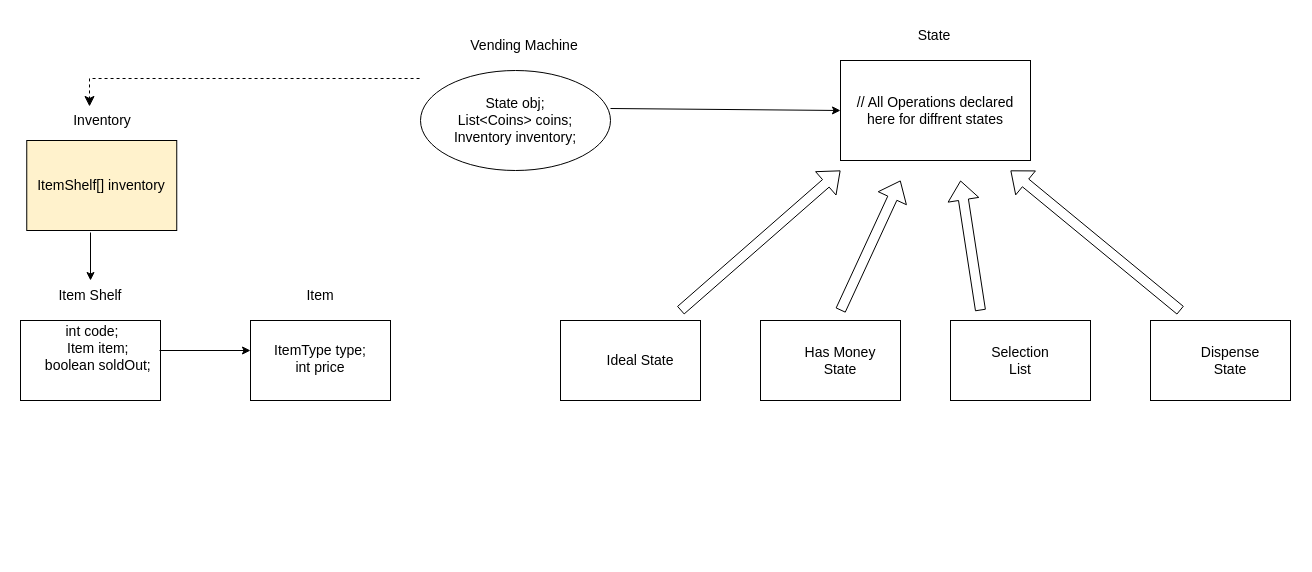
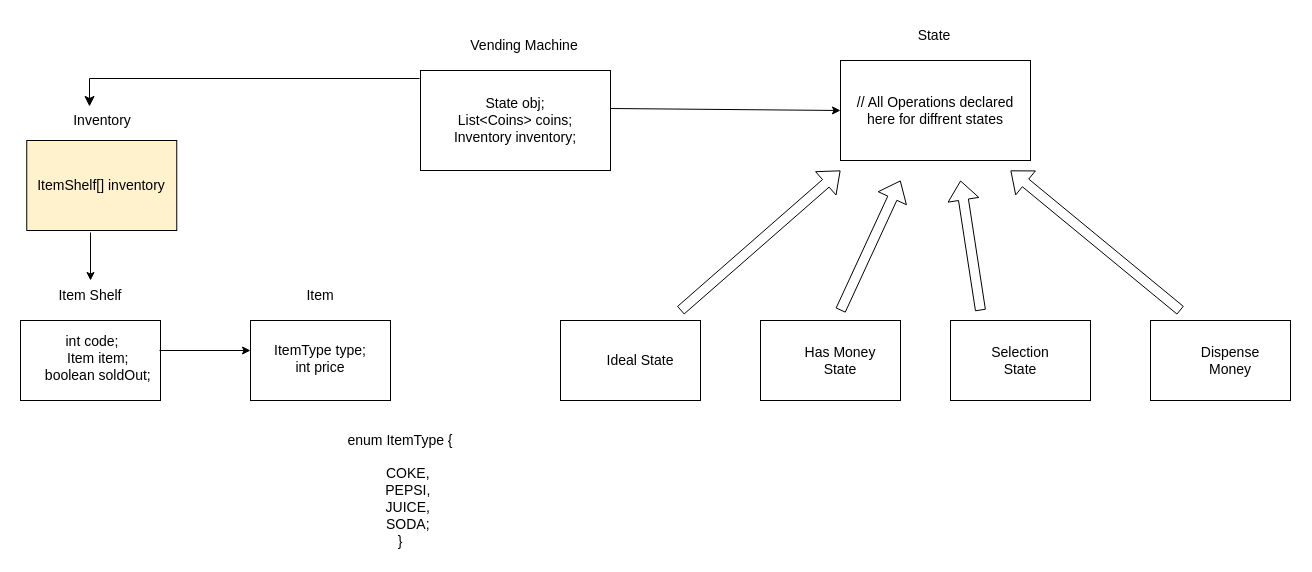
(246, 79) -> (246, 79)
(516, 121) -> (516, 121)
(91, 348) -> (91, 358)
(1021, 361) -> (1021, 361)
(1231, 361) -> (1231, 361)
none -> (401, 491)
